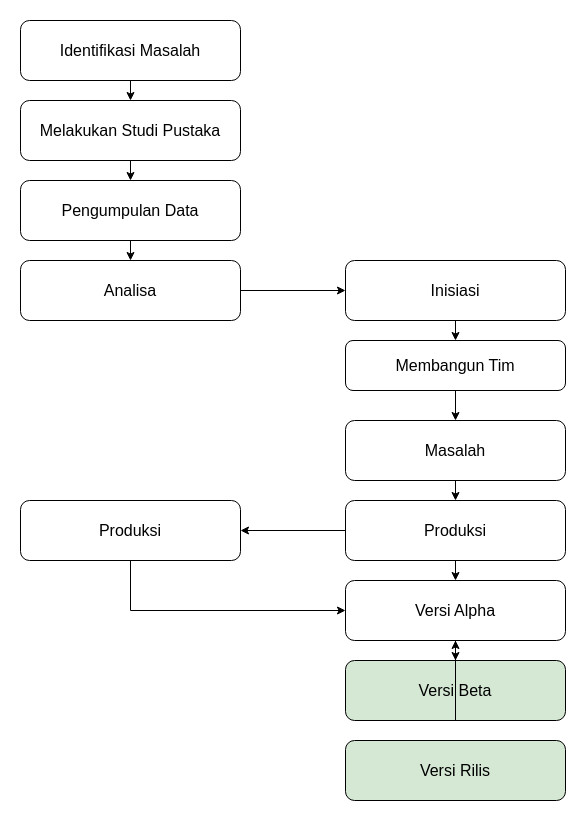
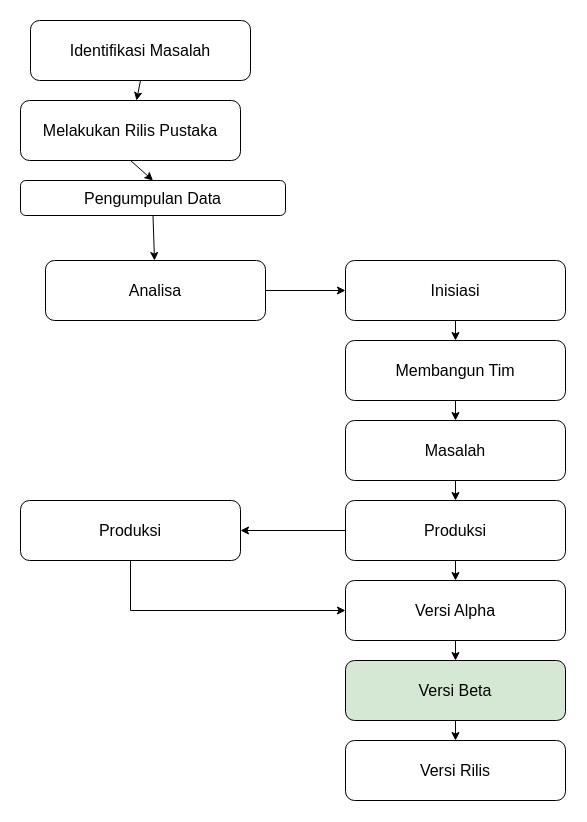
(131, 51) -> (141, 51)
(131, 131) -> (131, 131)
(131, 211) -> (153, 198)
(131, 291) -> (156, 291)
(456, 366) -> (456, 371)
(456, 690) -> (456, 727)
(456, 771) -> (456, 771)
